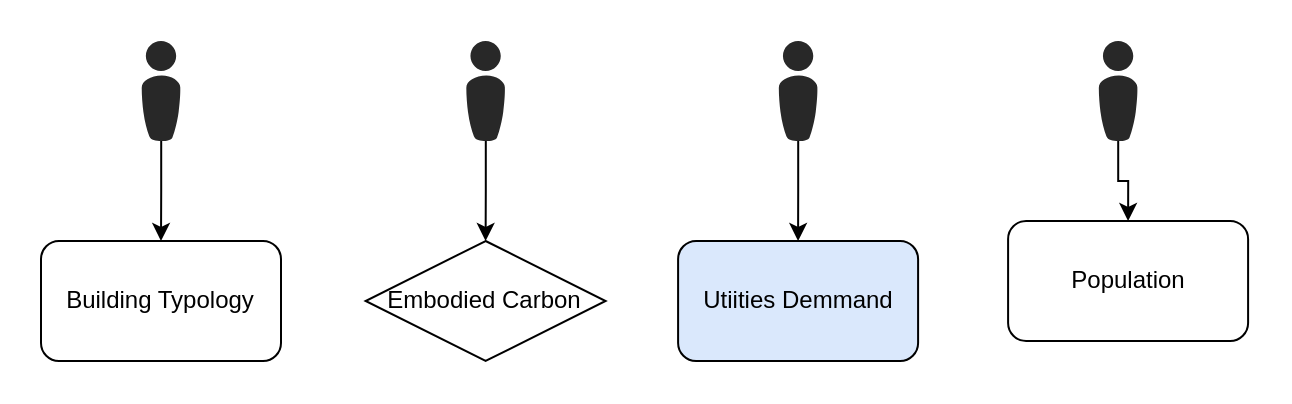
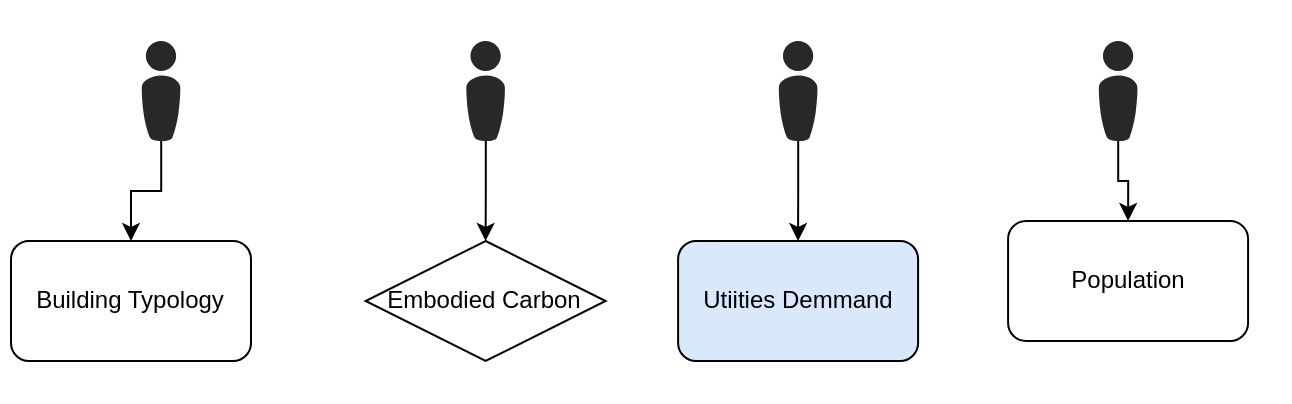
(161, 301) -> (131, 301)
